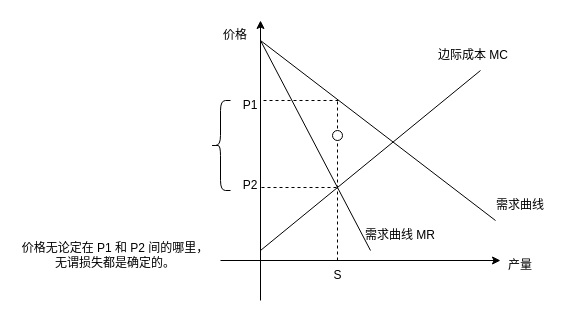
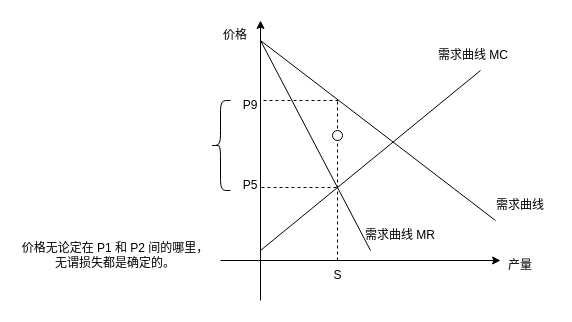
(474, 56) -> (474, 56)
(251, 106) -> (251, 106)
(251, 186) -> (251, 186)
